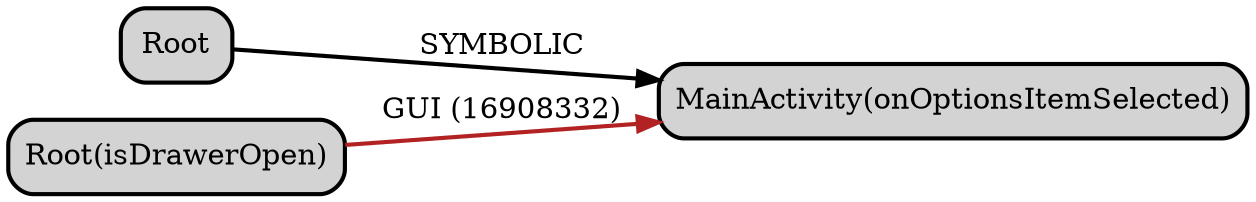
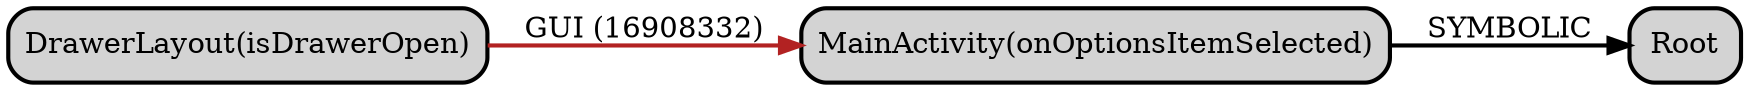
(435, 64) -> (1499, 45)
(177, 157) -> (248, 45)
